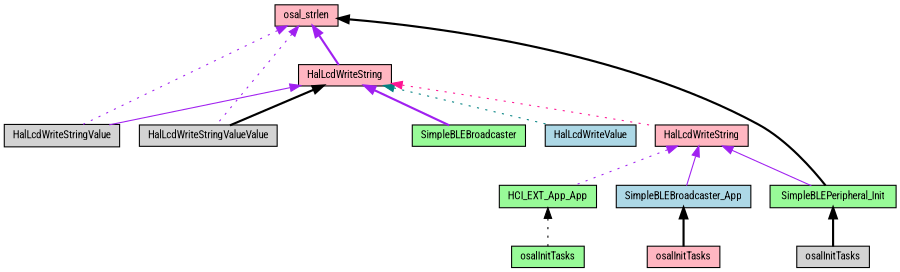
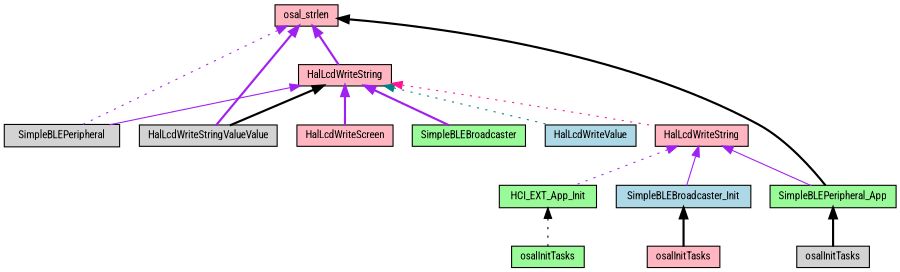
(254, 80) -> (254, 80)
(62, 136) -> (62, 136)
none -> (345, 136)
(548, 197) -> (548, 197)
(684, 197) -> (684, 197)
(833, 197) -> (833, 197)
